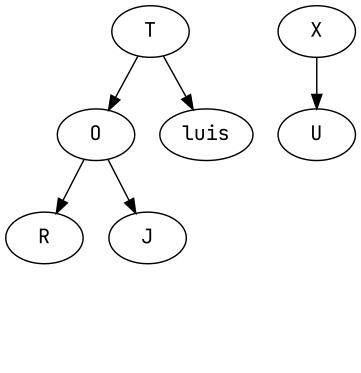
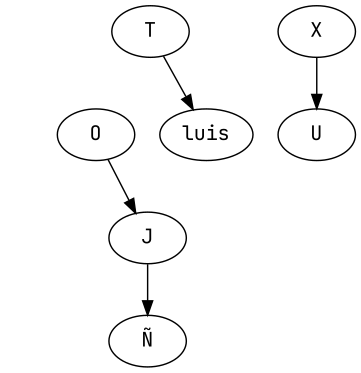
(127, 77) -> none
(44, 238) -> none
none -> (148, 341)
